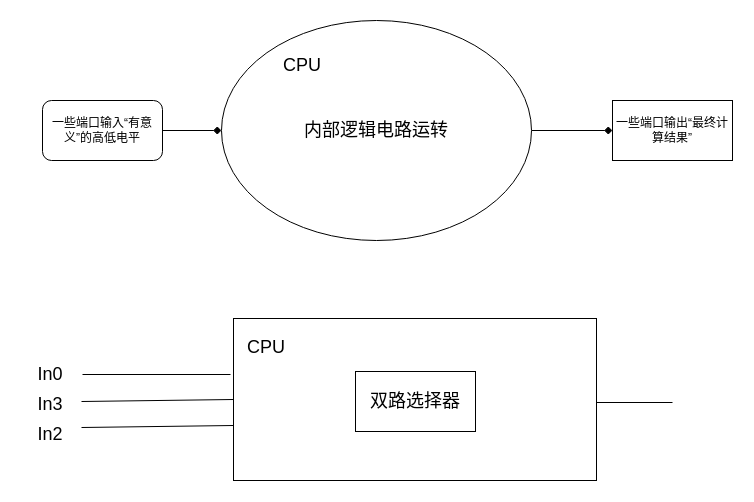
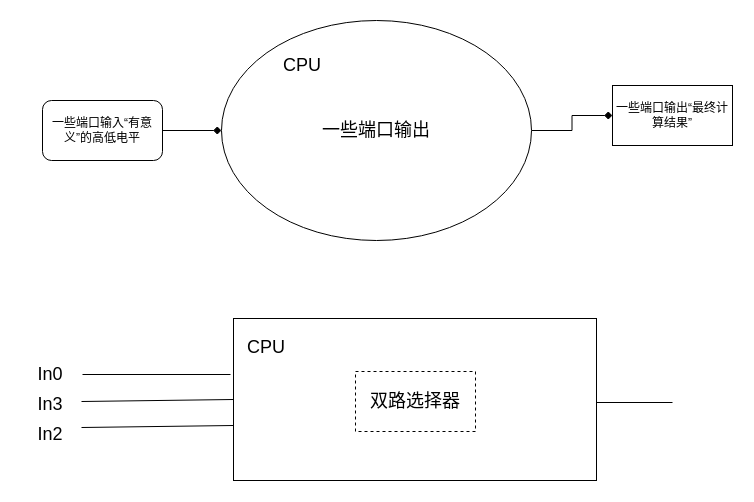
(377, 131) -> (377, 131)
(673, 131) -> (673, 116)
(416, 402) -> (416, 402)
